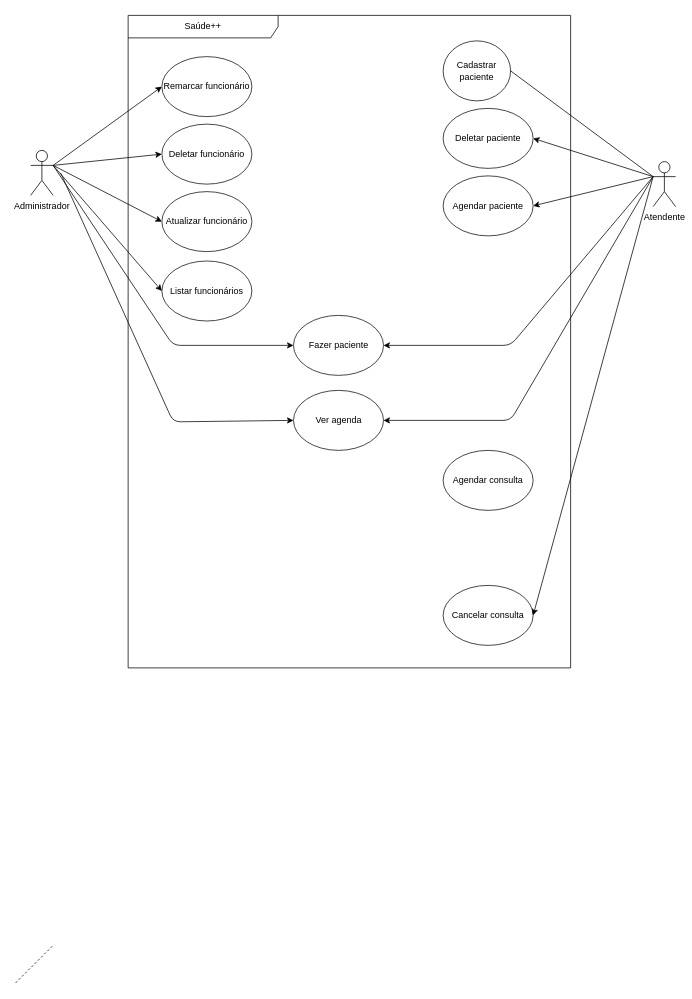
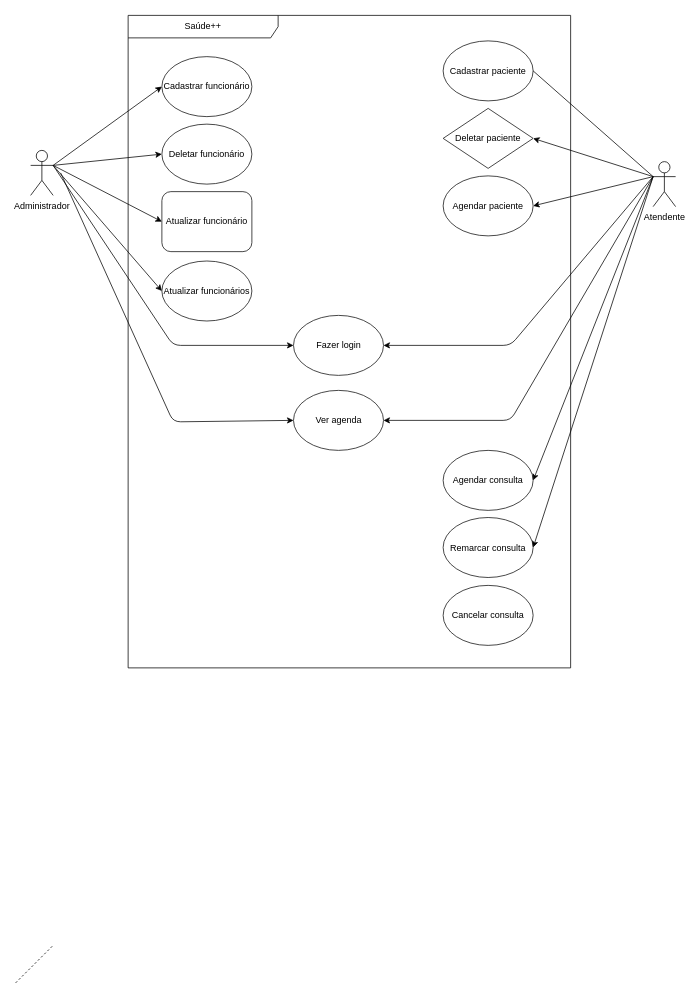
(477, 71) -> (488, 71)
(207, 87) -> (207, 87)
(488, 138) -> (488, 138)
(207, 222) -> (207, 222)
(207, 291) -> (207, 291)
none -> (588, 342)
(339, 345) -> (339, 345)
none -> (587, 380)
(593, 396) -> none
none -> (488, 548)
